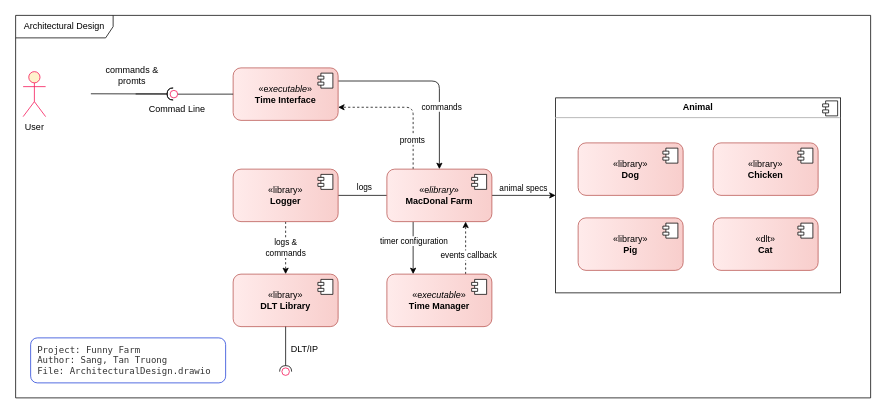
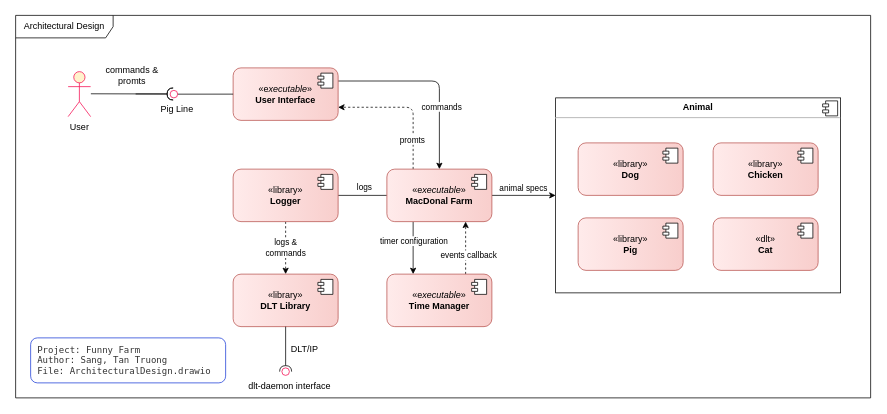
(34, 94) -> (79, 94)
(285, 94) -> (285, 94)
(177, 109) -> (177, 109)
(439, 195) -> (439, 195)
none -> (289, 387)
